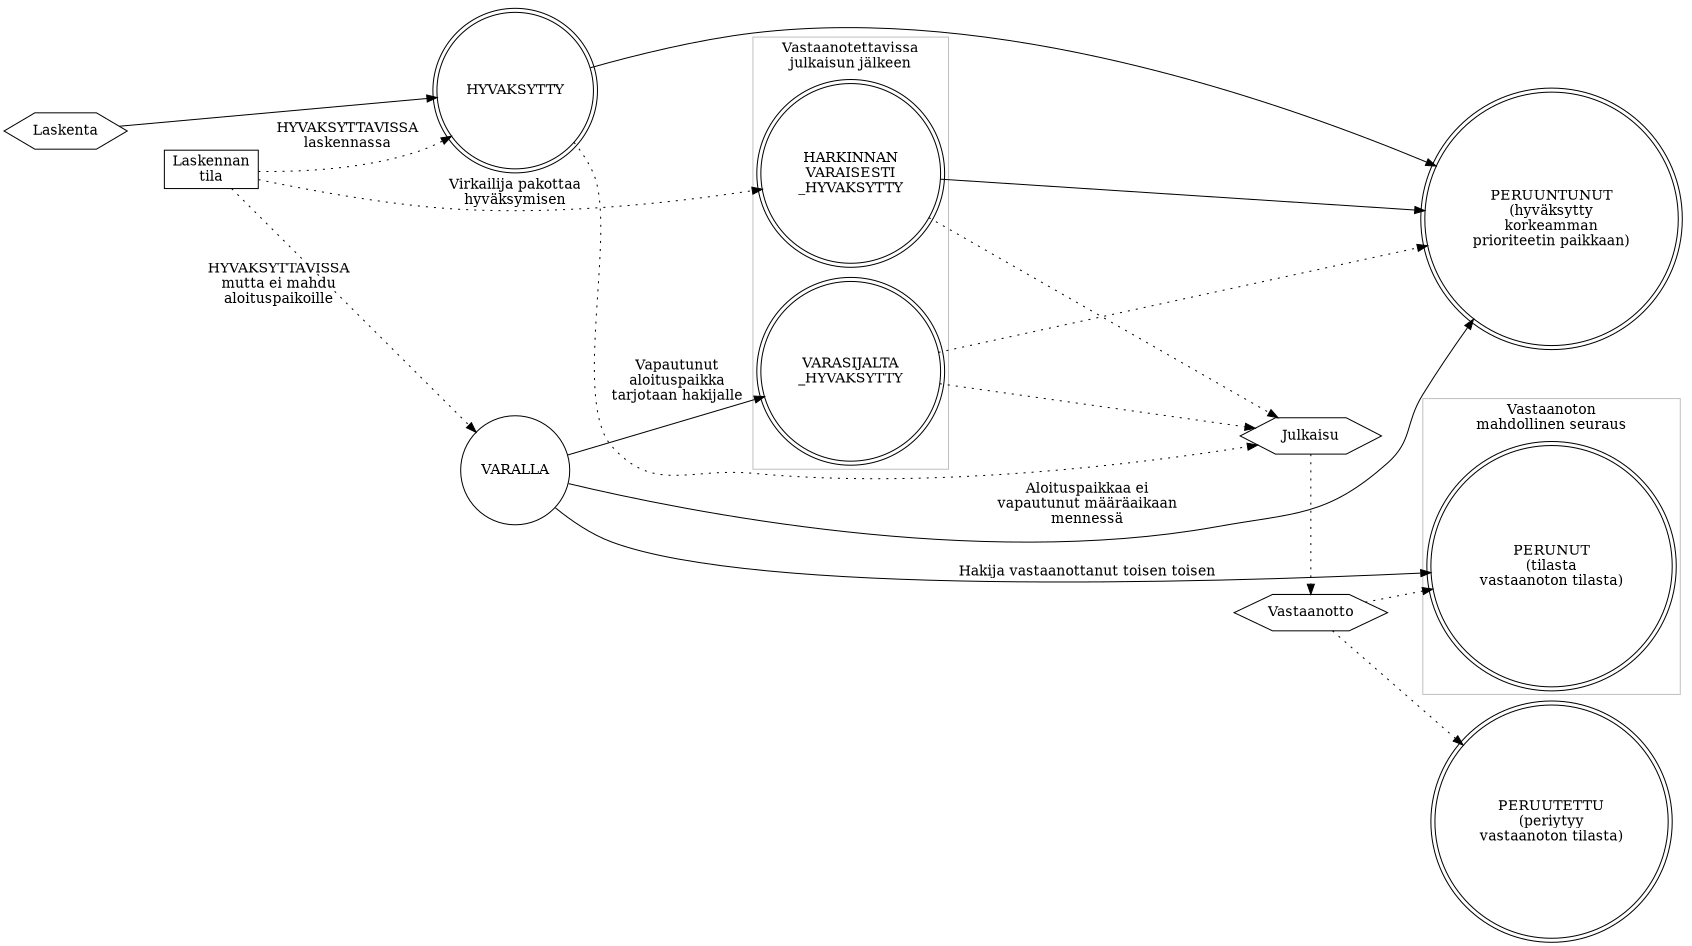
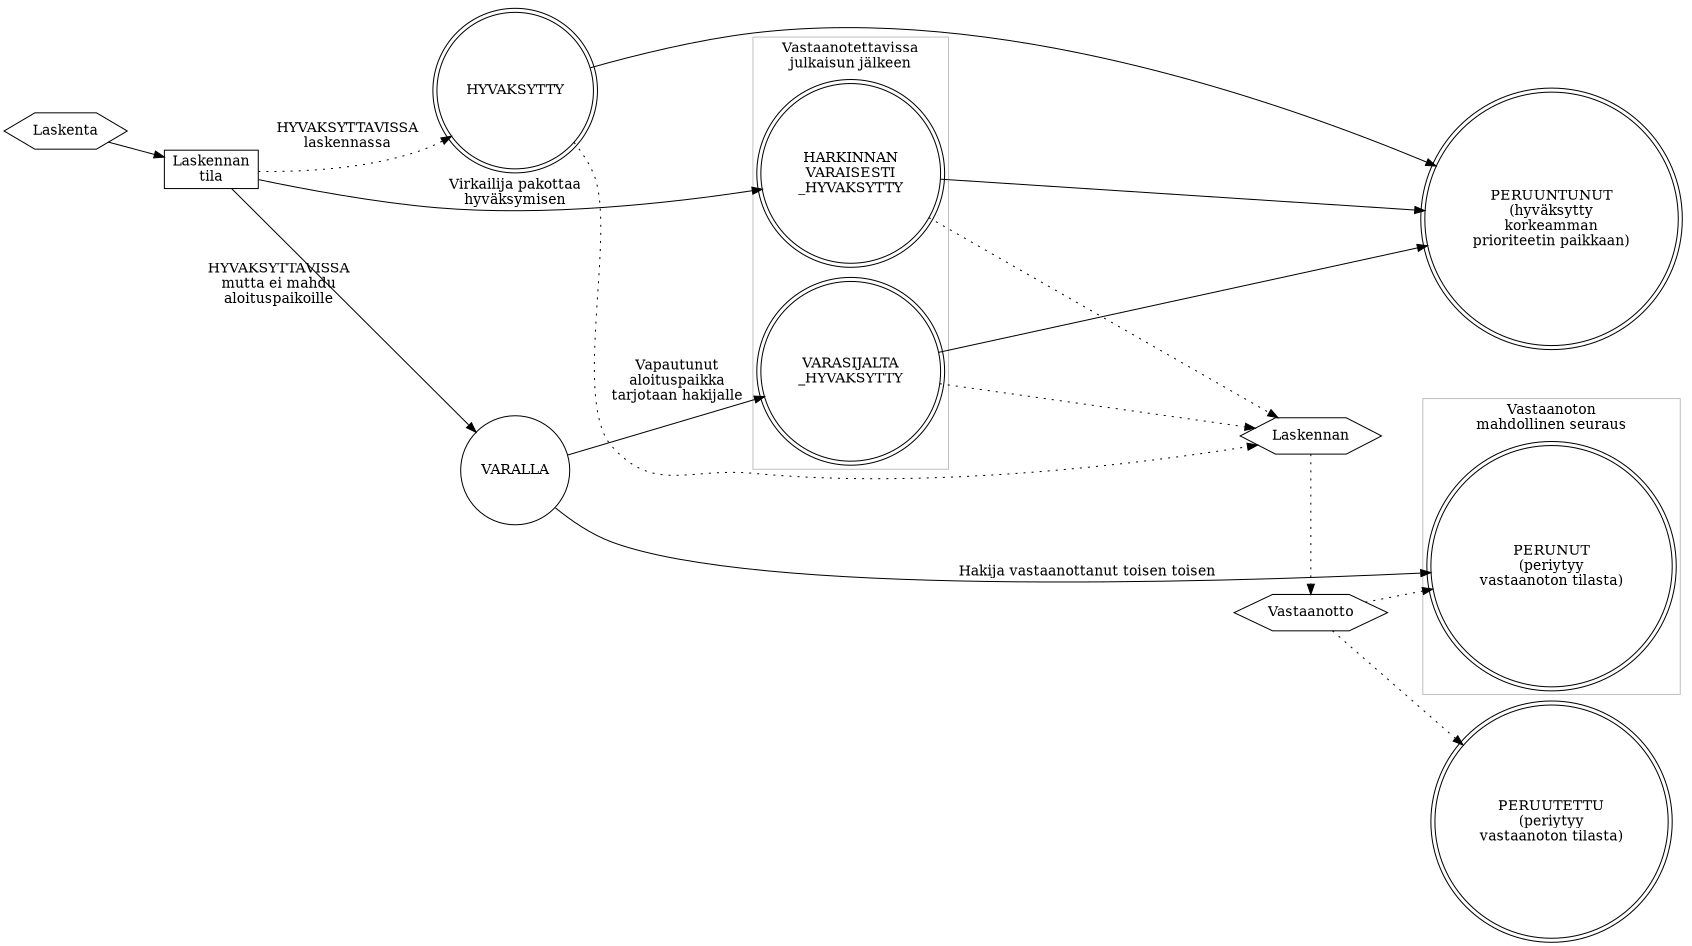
(273, 112) -> (131, 148)
(505, 211) -> (505, 211)
(1178, 300) -> (1178, 300)
(350, 307) -> (350, 307)
(1311, 436) -> (1311, 436)
(1063, 541) -> none
(1552, 566) -> (1552, 566)
